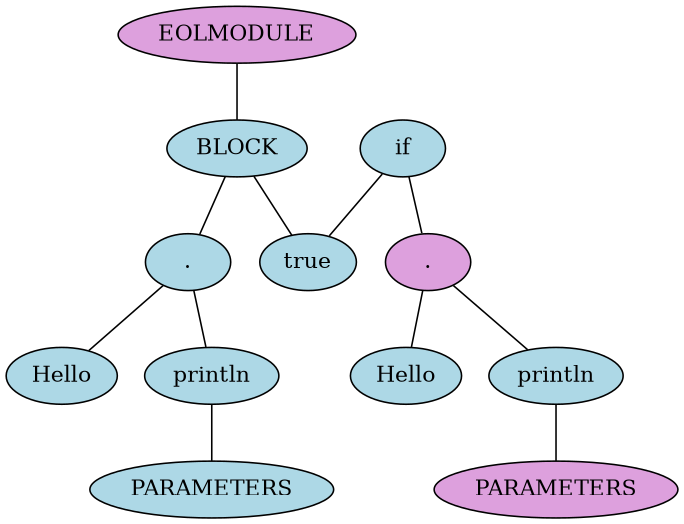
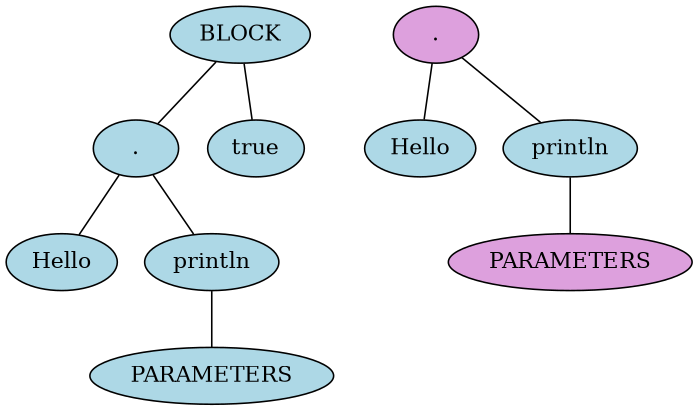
(237, 35) -> none
(403, 148) -> none
